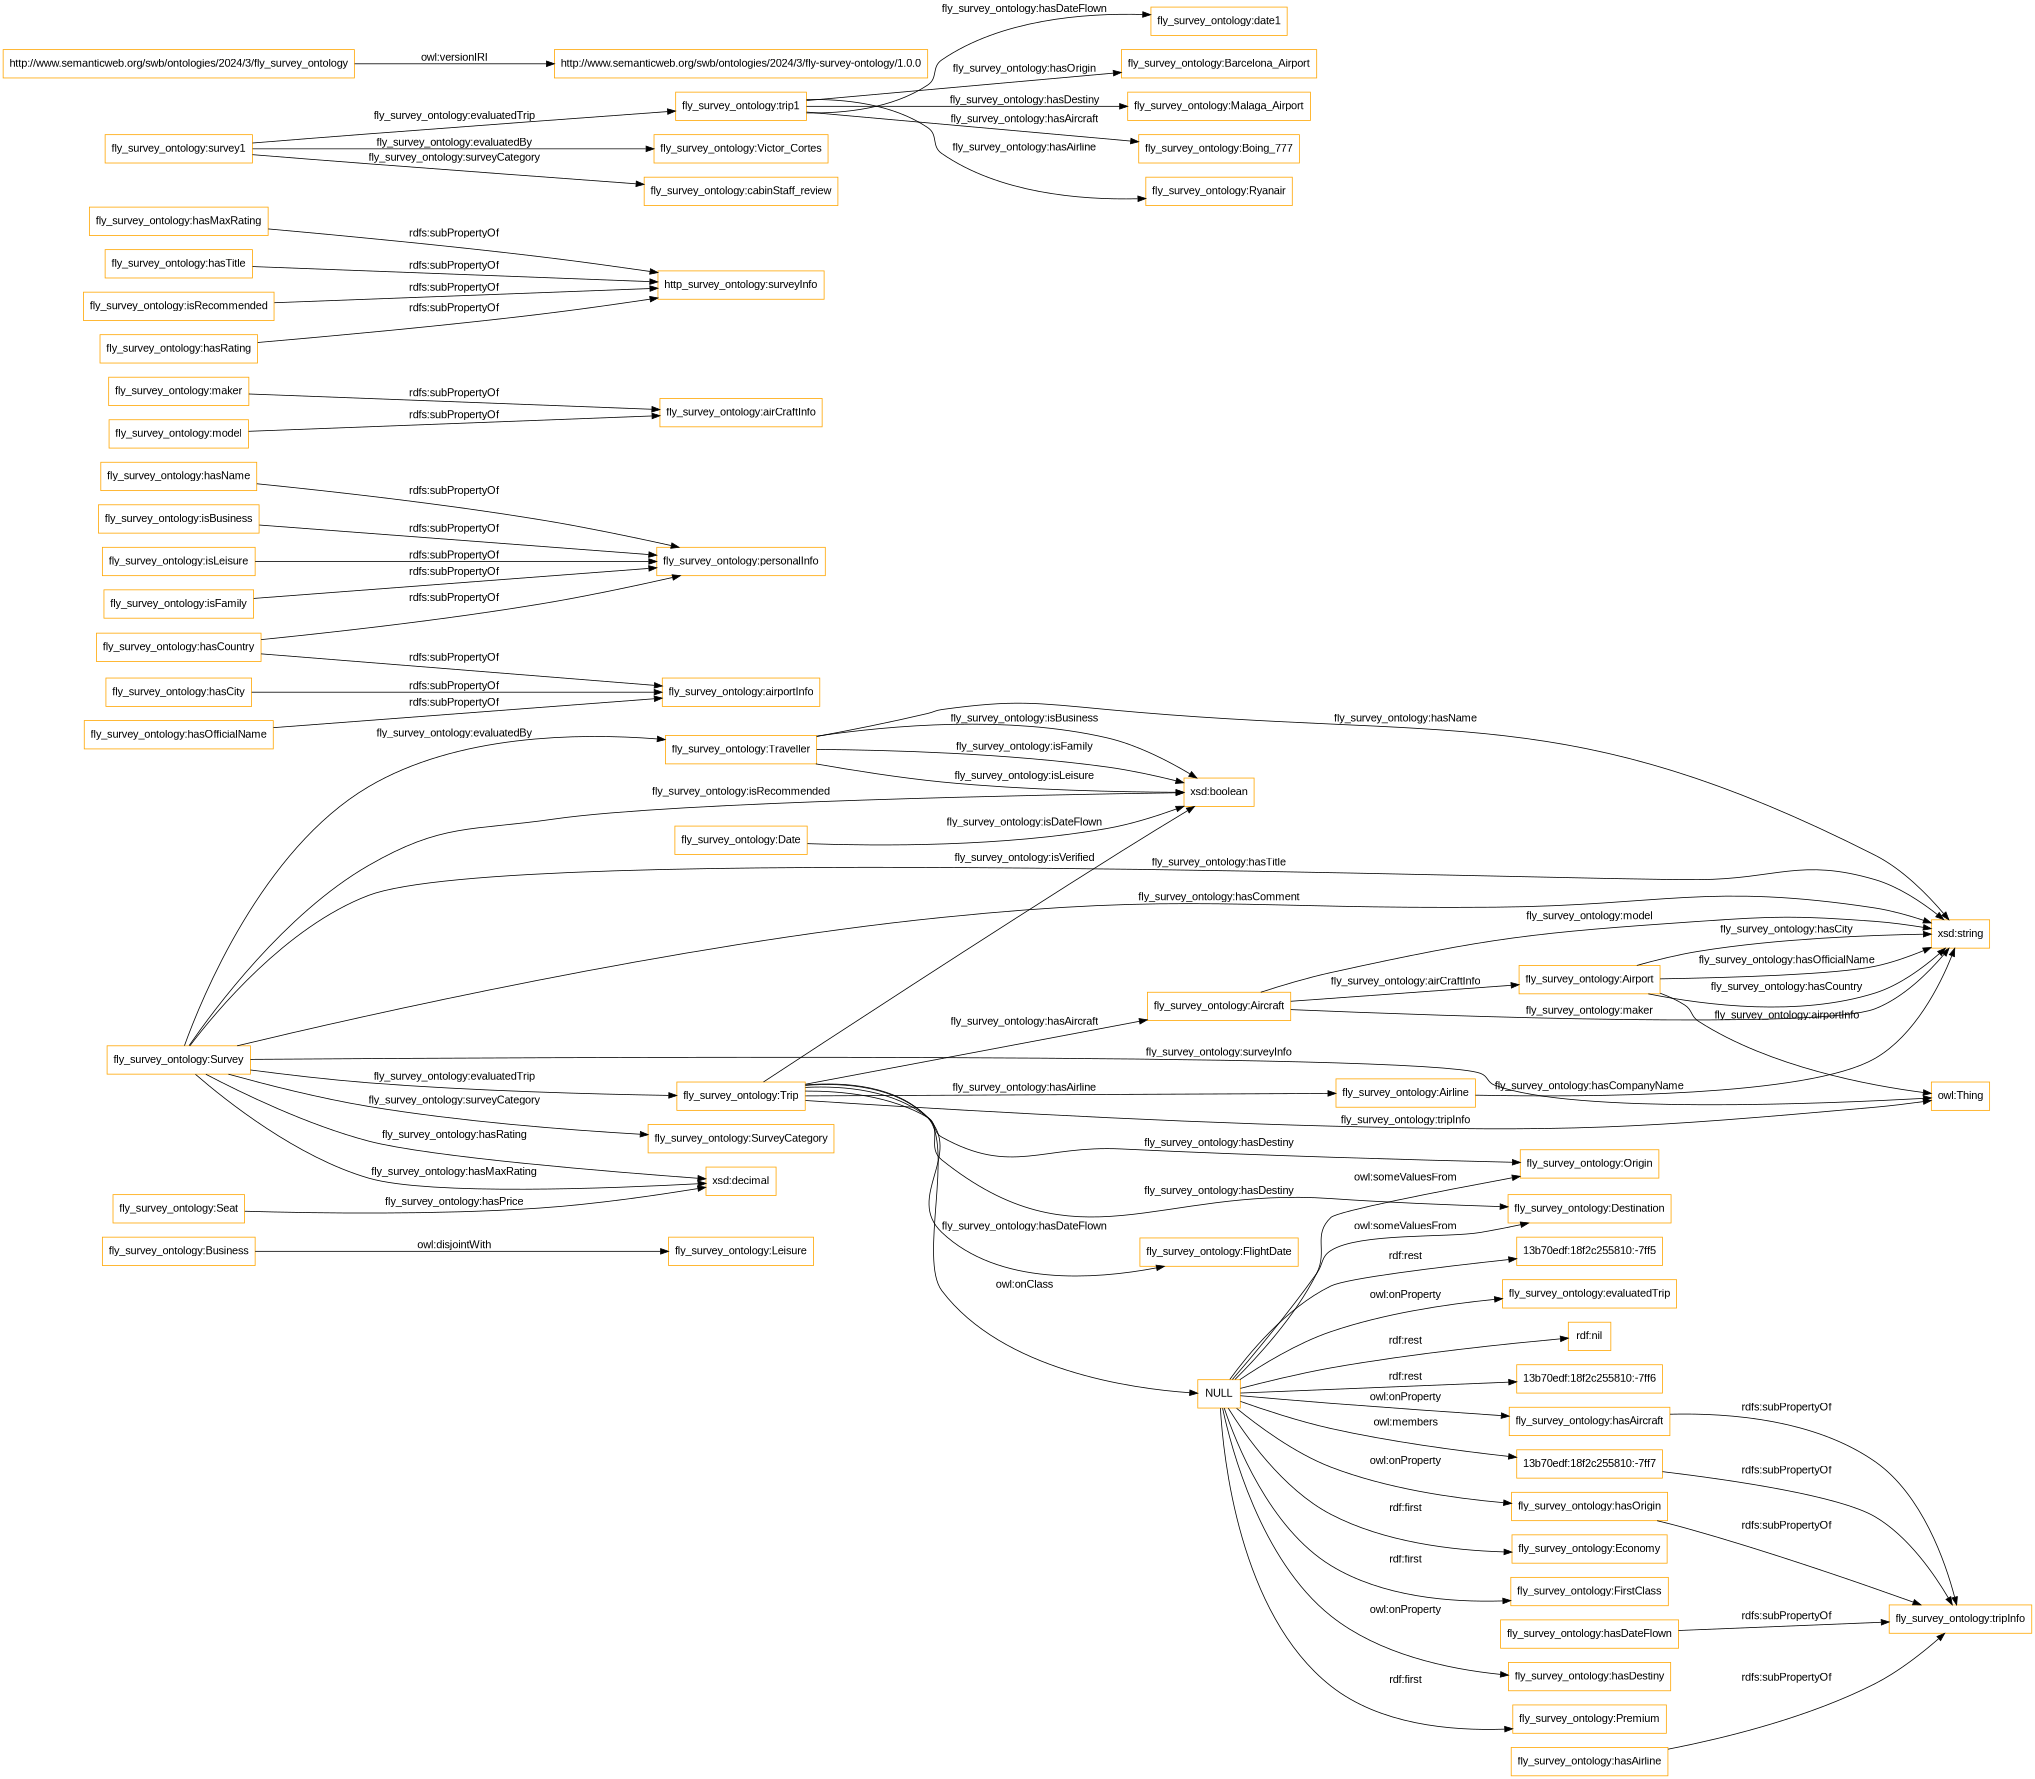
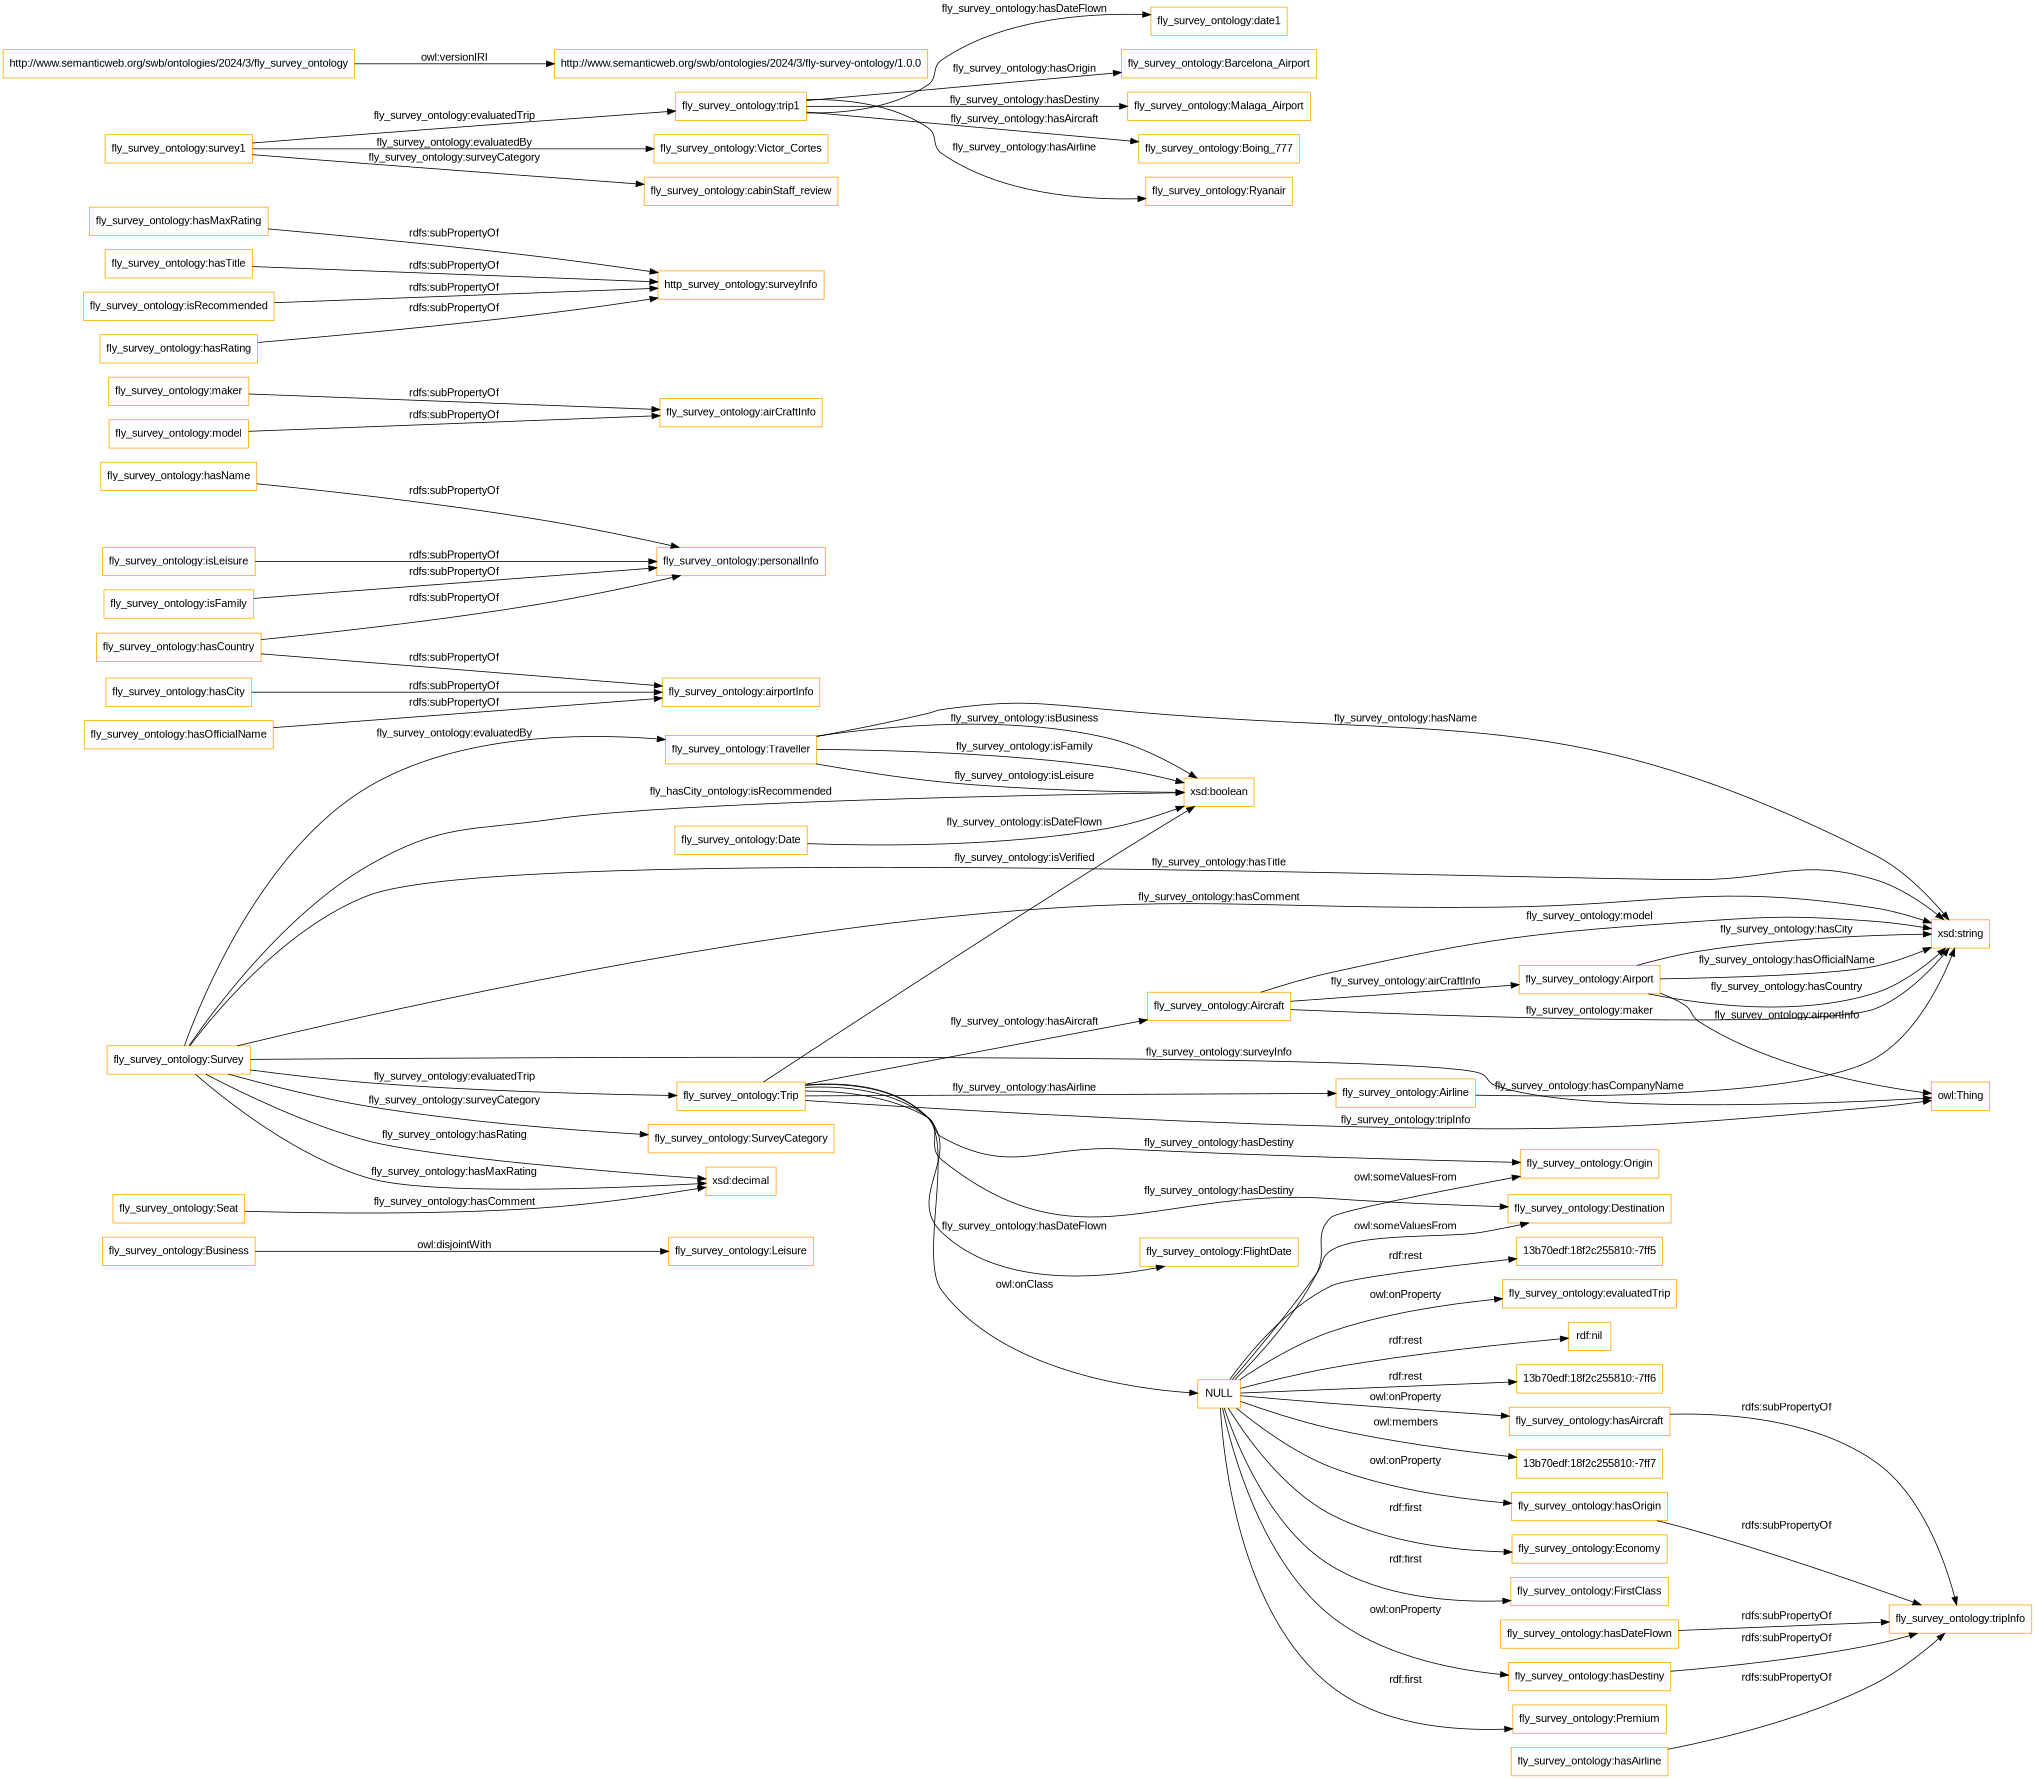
(179, 519) -> none
(741, 792) -> (741, 792)
(454, 1202) -> (454, 1202)
(1824, 1499) -> (1791, 1658)
